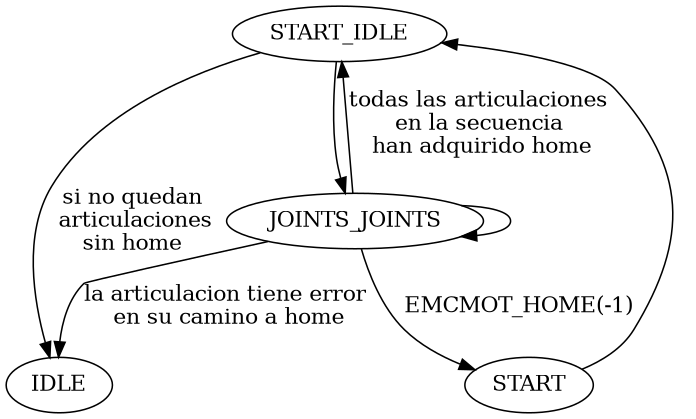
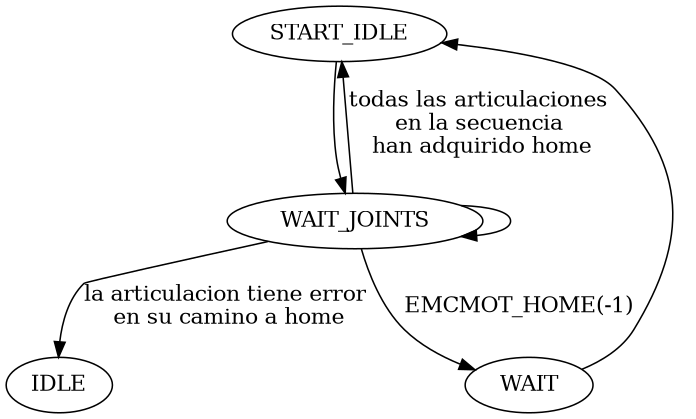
(80, 150) -> none
(355, 221) -> (355, 221)
(529, 385) -> (529, 385)
